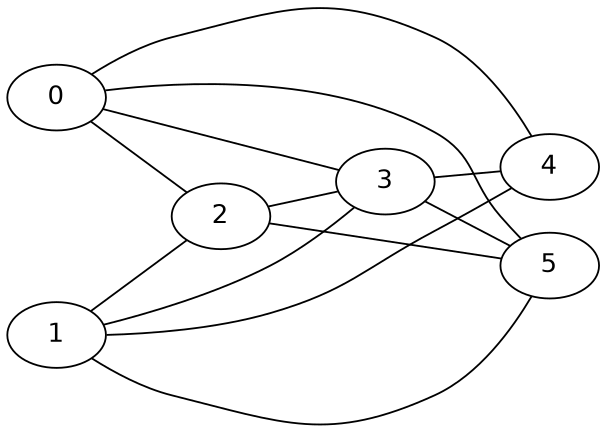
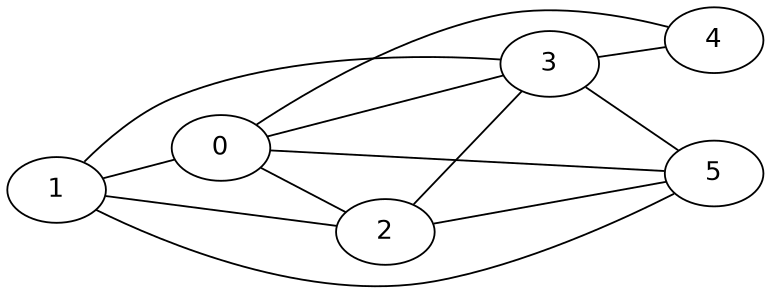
(321, 295) -> (139, 169)
